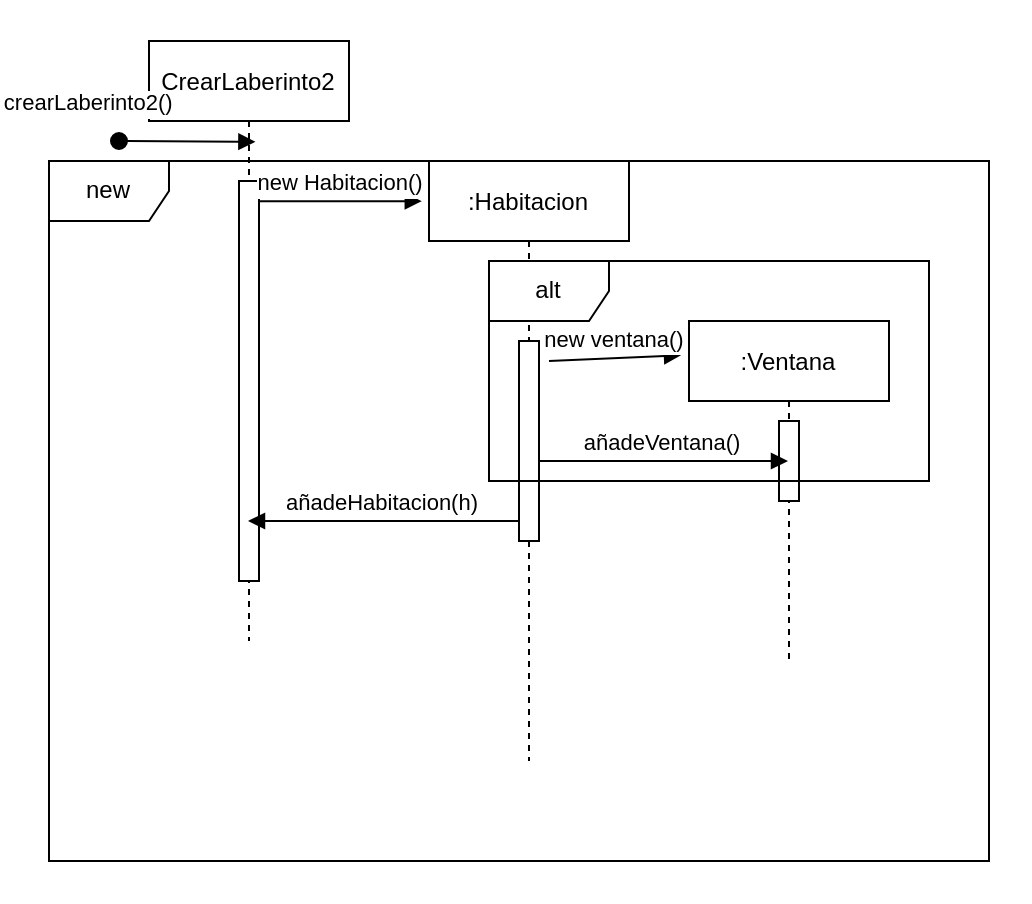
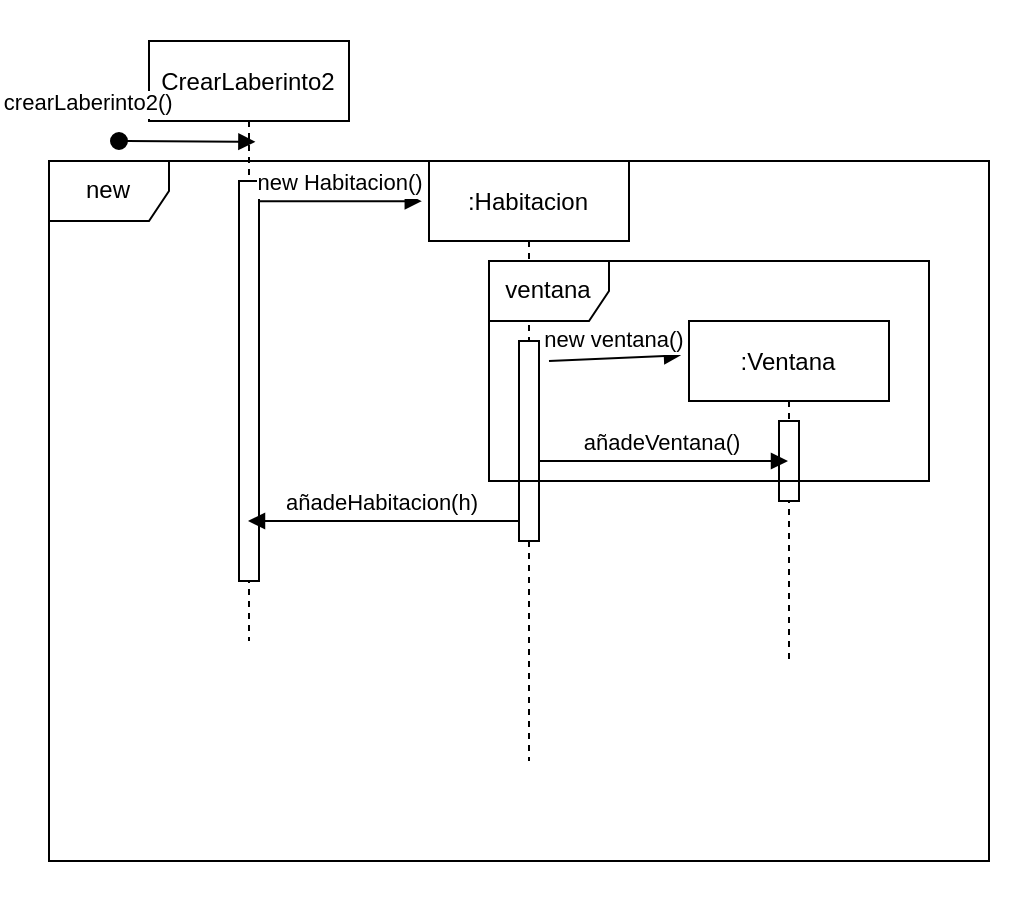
(549, 291) -> (549, 291)
